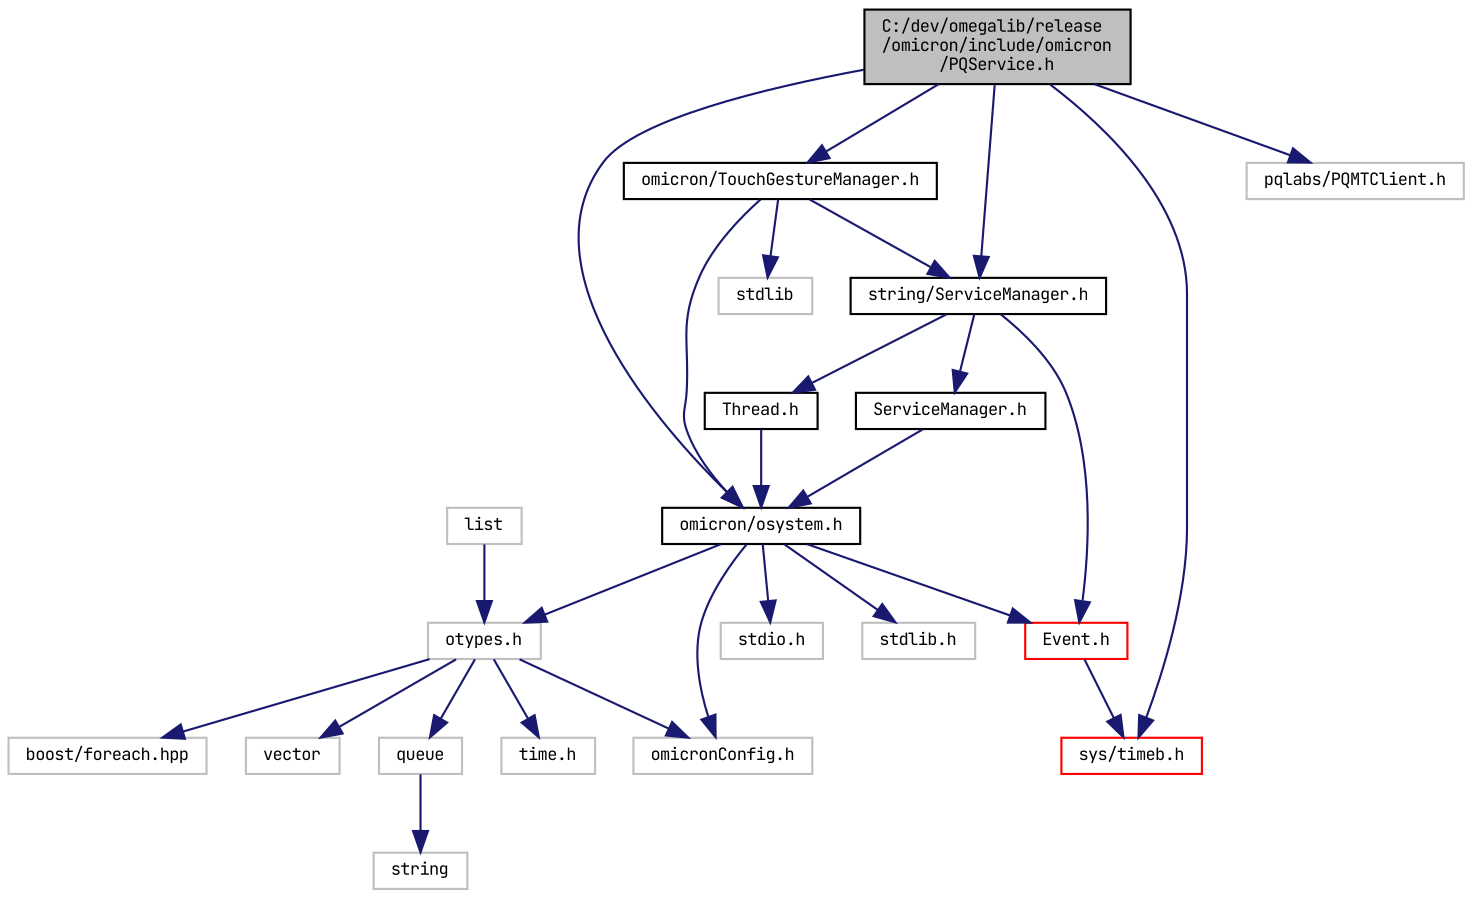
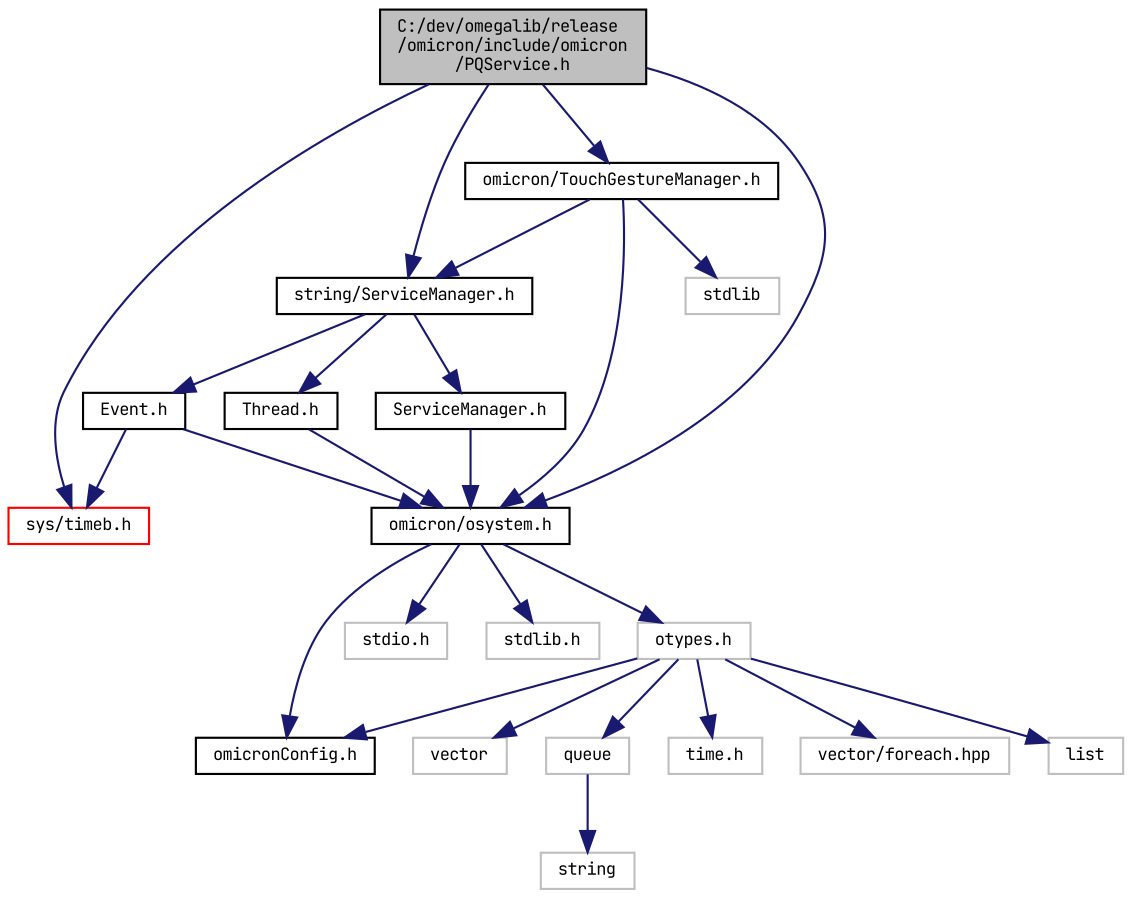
(1355, 181) -> none
(484, 572) -> (889, 697)
(909, 580) -> (292, 465)
(1076, 641) -> (134, 411)
(108, 756) -> (905, 756)
(723, 756) -> (285, 756)
